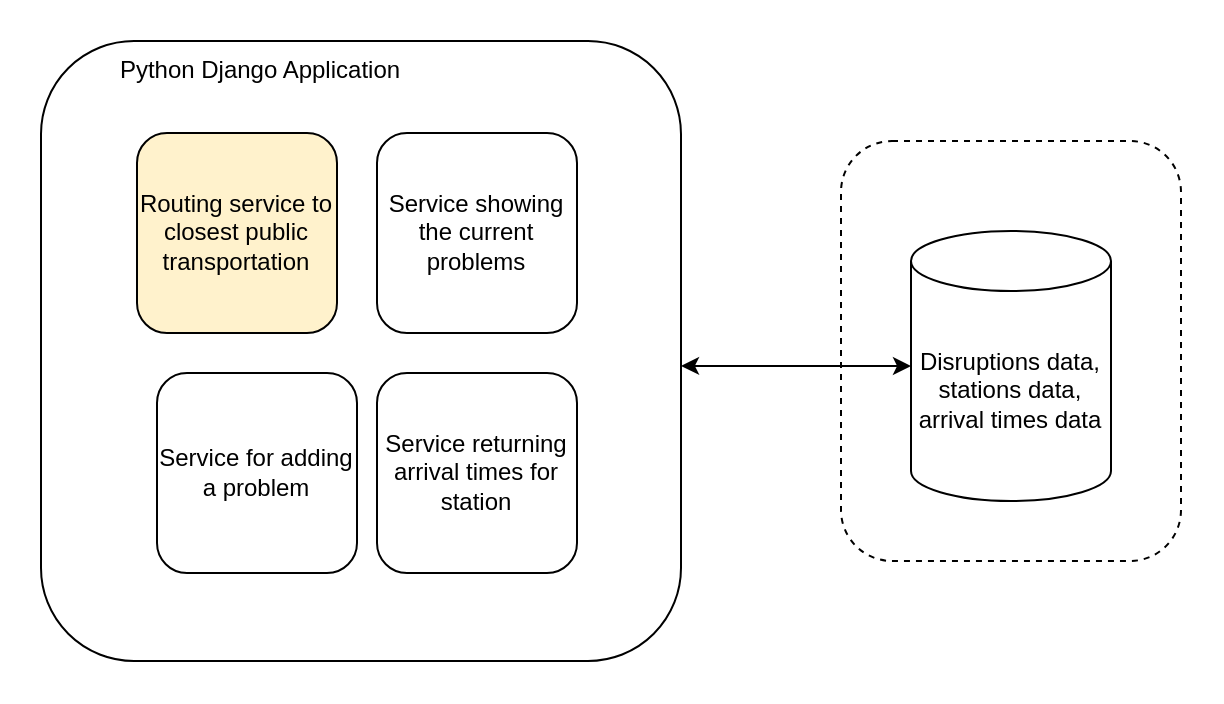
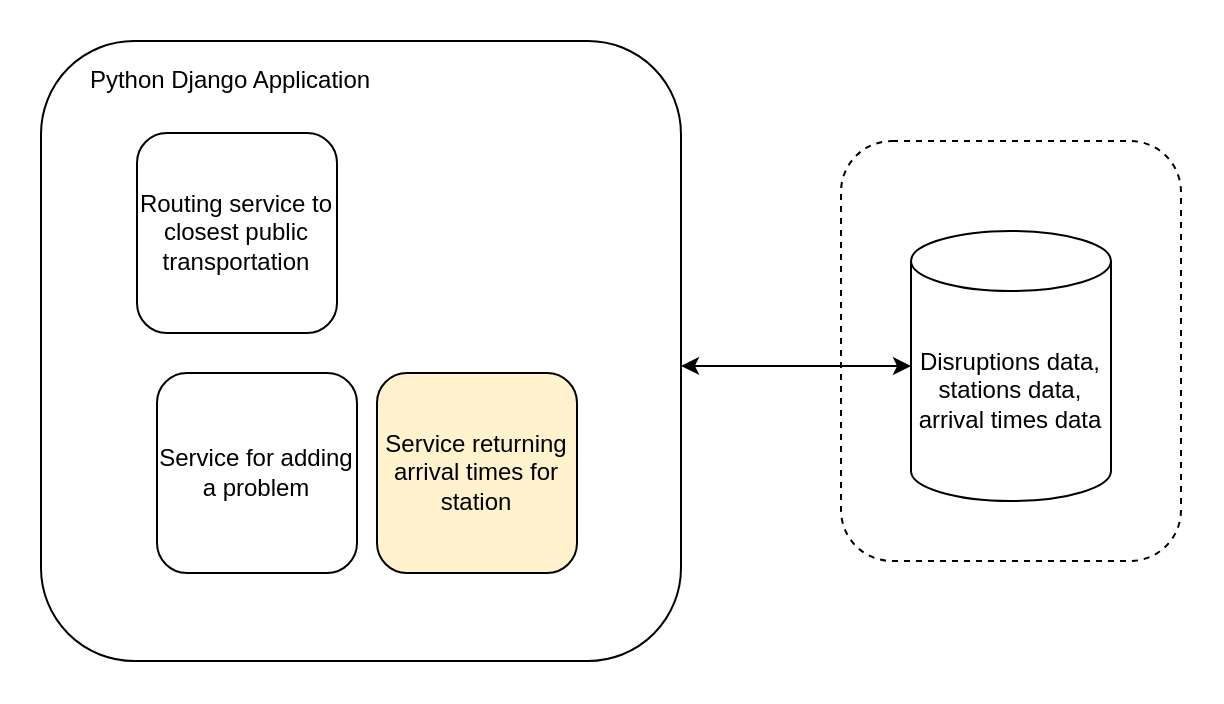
(261, 71) -> (231, 81)
(237, 233) -> (237, 233)
(477, 233) -> none
(477, 473) -> (477, 473)
